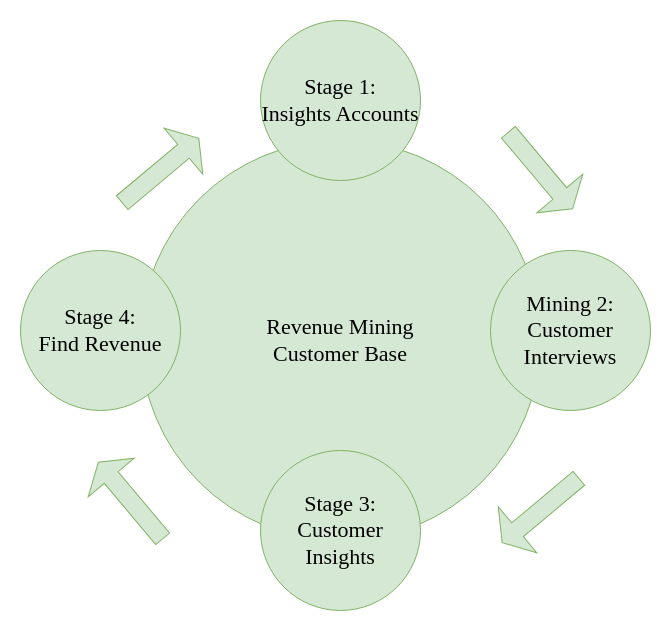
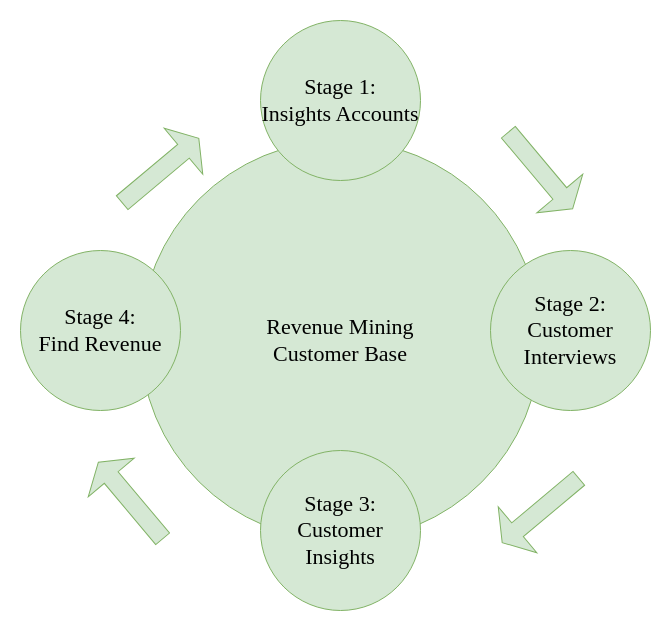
(571, 331) -> (571, 331)
